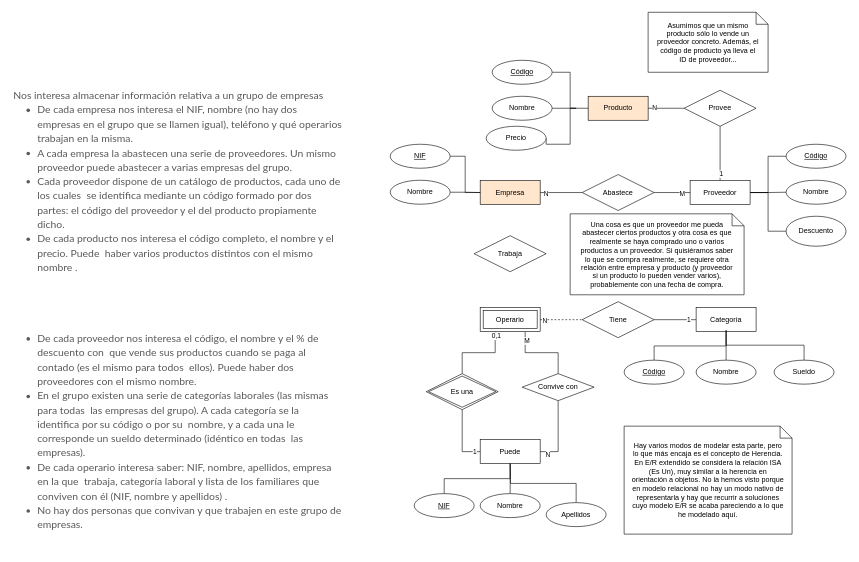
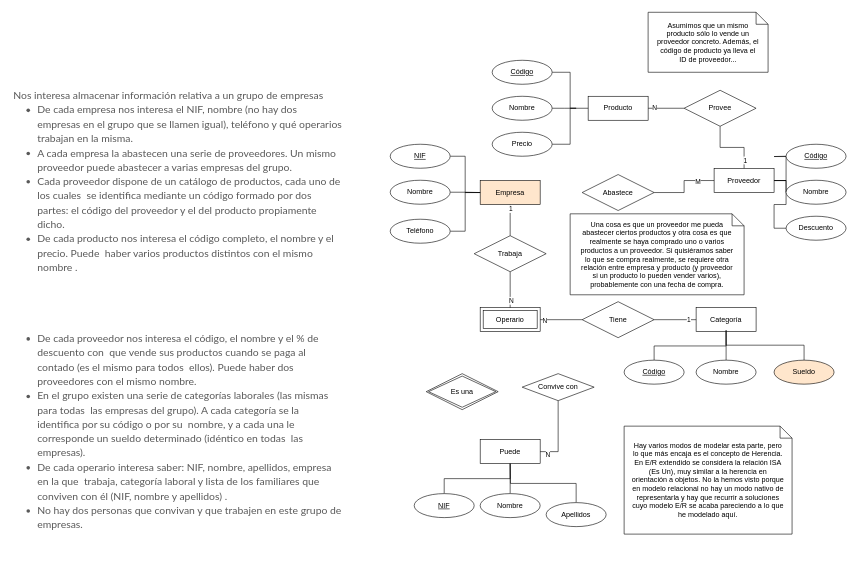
(618, 108) -> (618, 108)
(516, 138) -> (522, 144)
(561, 193) -> none
(720, 193) -> (744, 181)
none -> (465, 220)
none -> (510, 220)
none -> (420, 231)
(816, 231) -> (816, 228)
none -> (510, 290)
(560, 320) -> (560, 320)
(479, 353) -> none
(541, 353) -> none
(804, 372) -> (804, 372)
(462, 440) -> none
